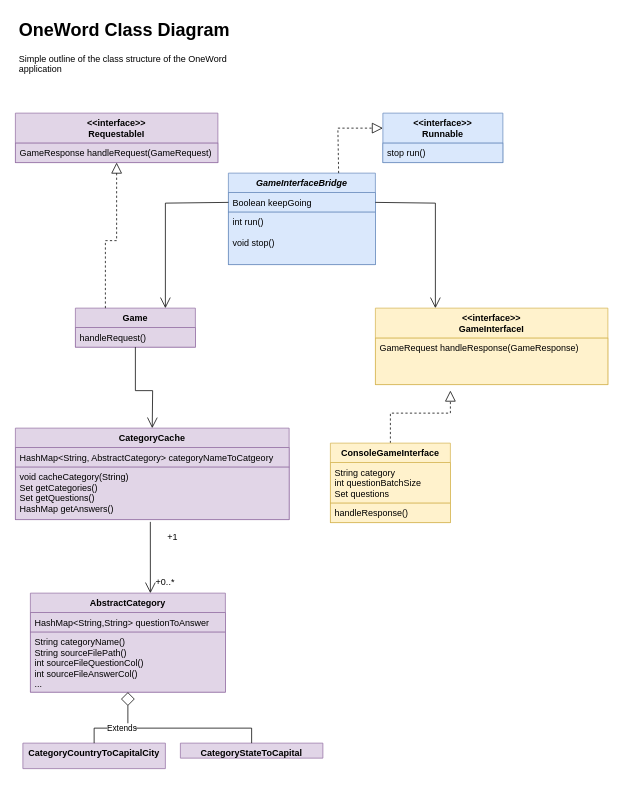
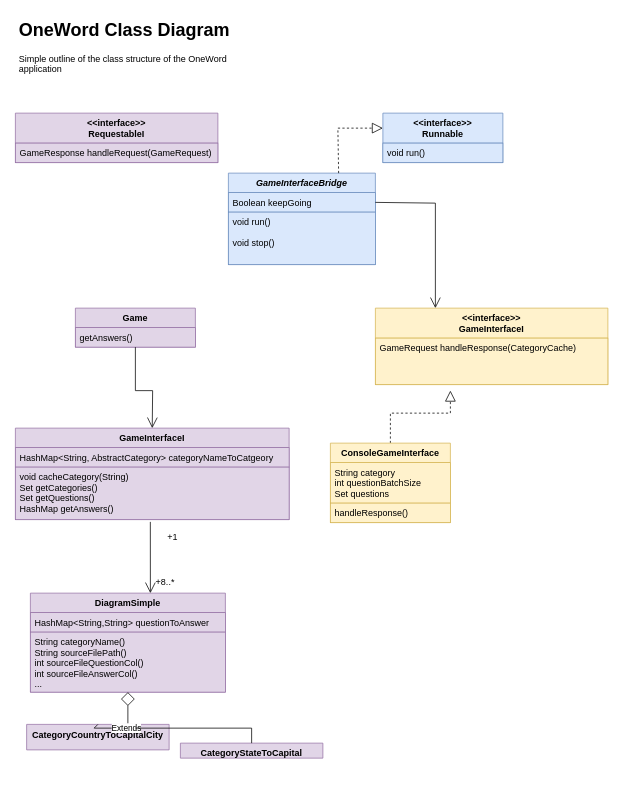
(411, 153) -> (410, 153)
(253, 222) -> (255, 222)
(165, 224) -> none
(110, 240) -> none
(116, 338) -> (110, 338)
(478, 348) -> (480, 348)
(152, 438) -> (152, 438)
(165, 582) -> (165, 582)
(128, 603) -> (128, 603)
(94, 756) -> (98, 737)
